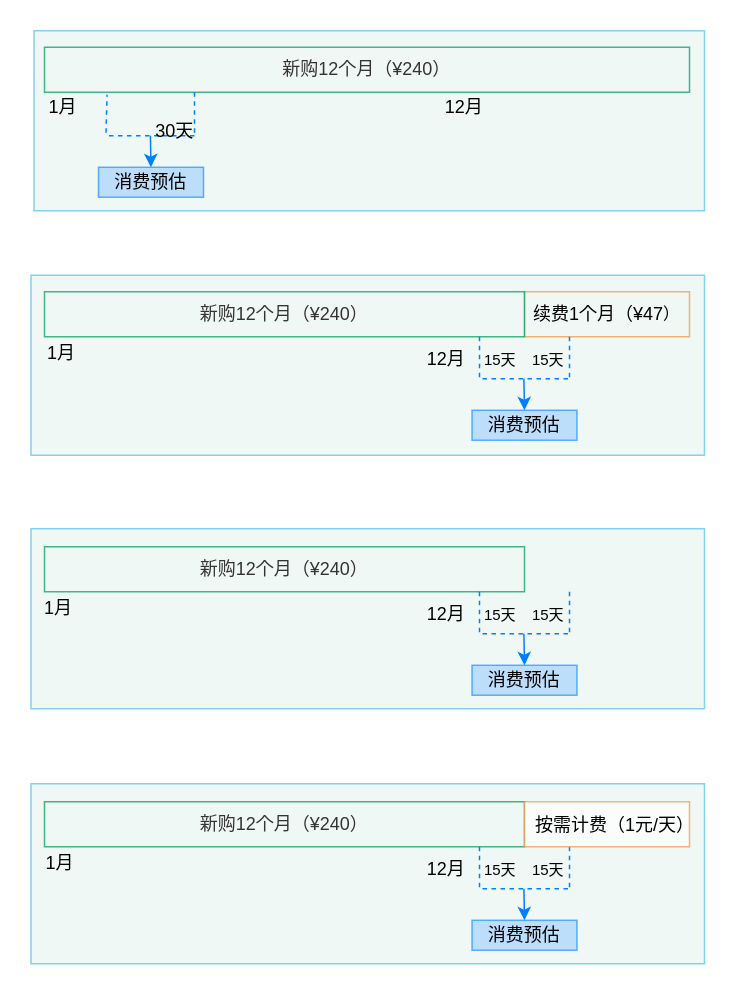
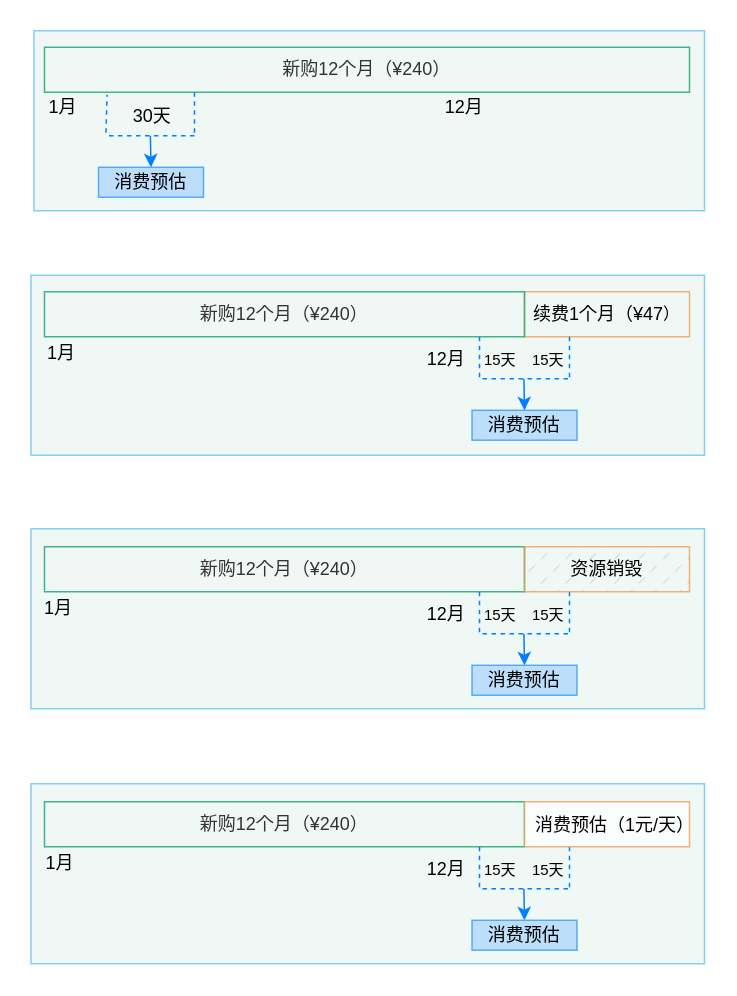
(175, 131) -> (152, 116)
none -> (607, 569)
(615, 826) -> (615, 826)
